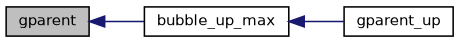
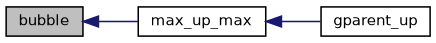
(48, 22) -> (45, 22)
(217, 22) -> (202, 22)
